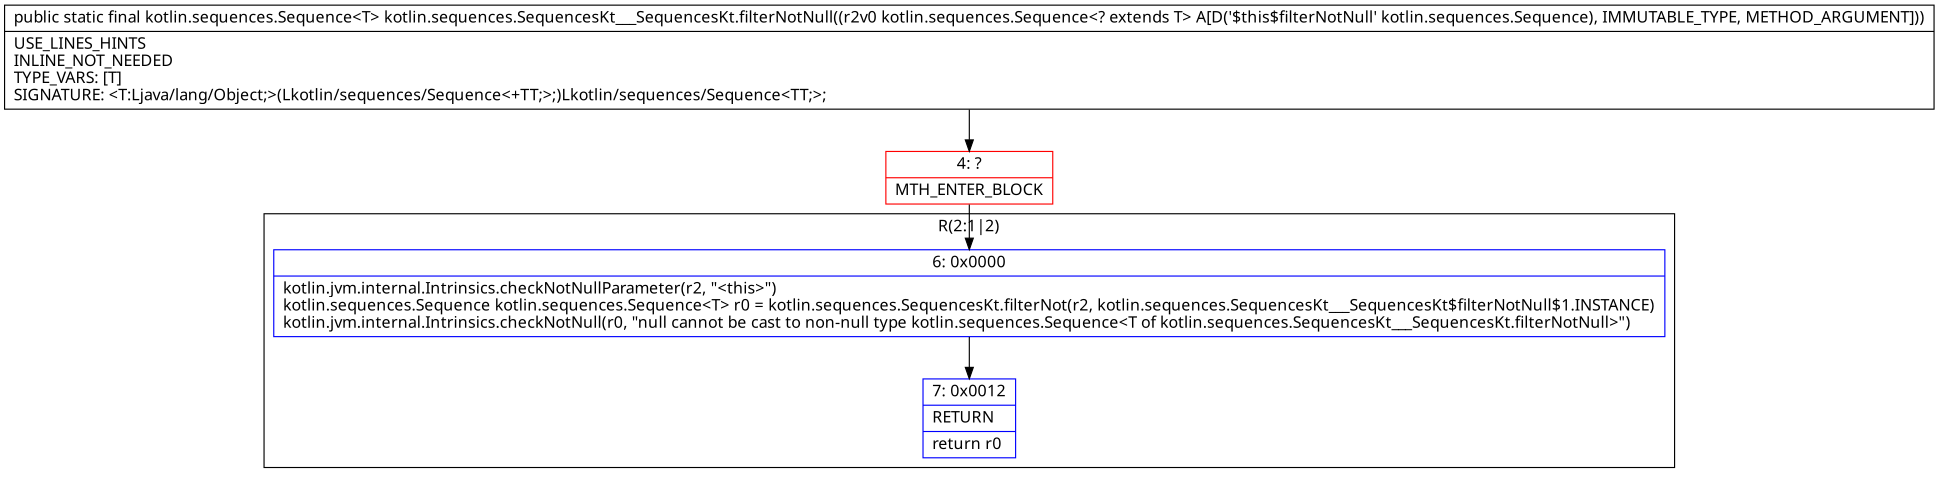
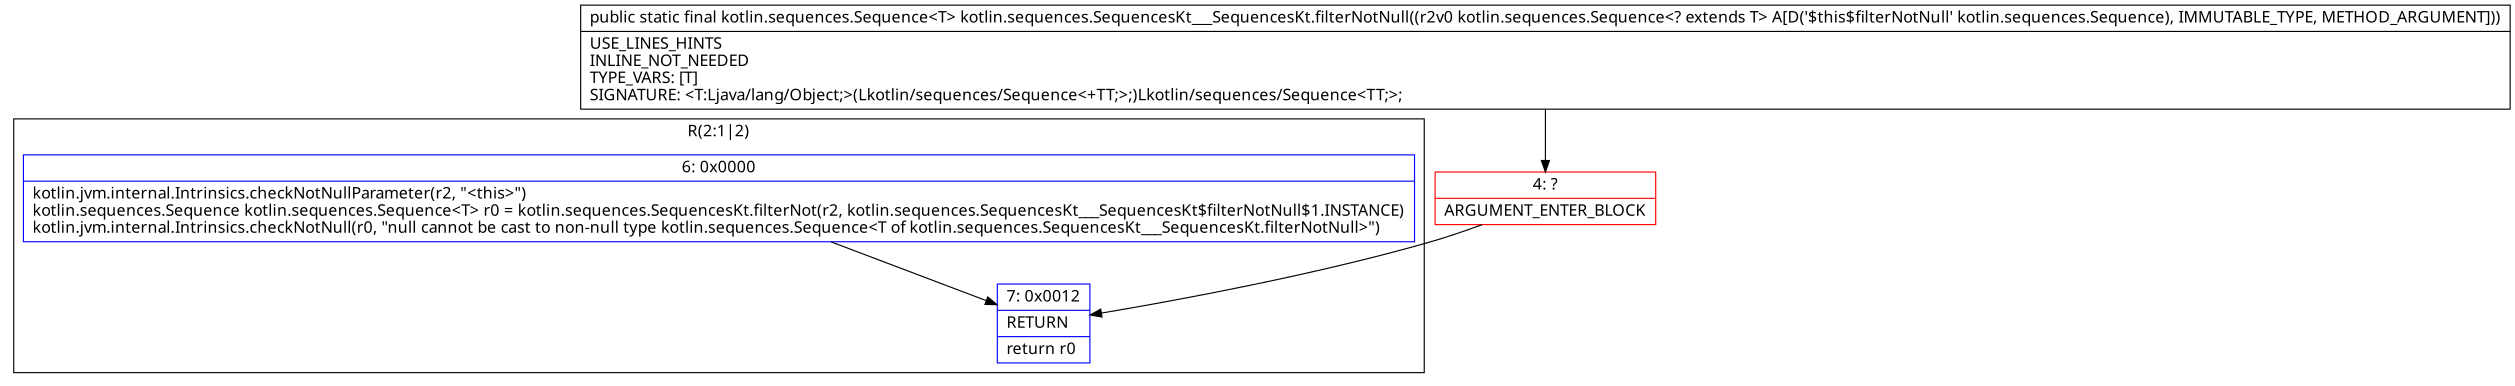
(969, 190) -> (1545, 211)
(969, 221) -> (1294, 276)
